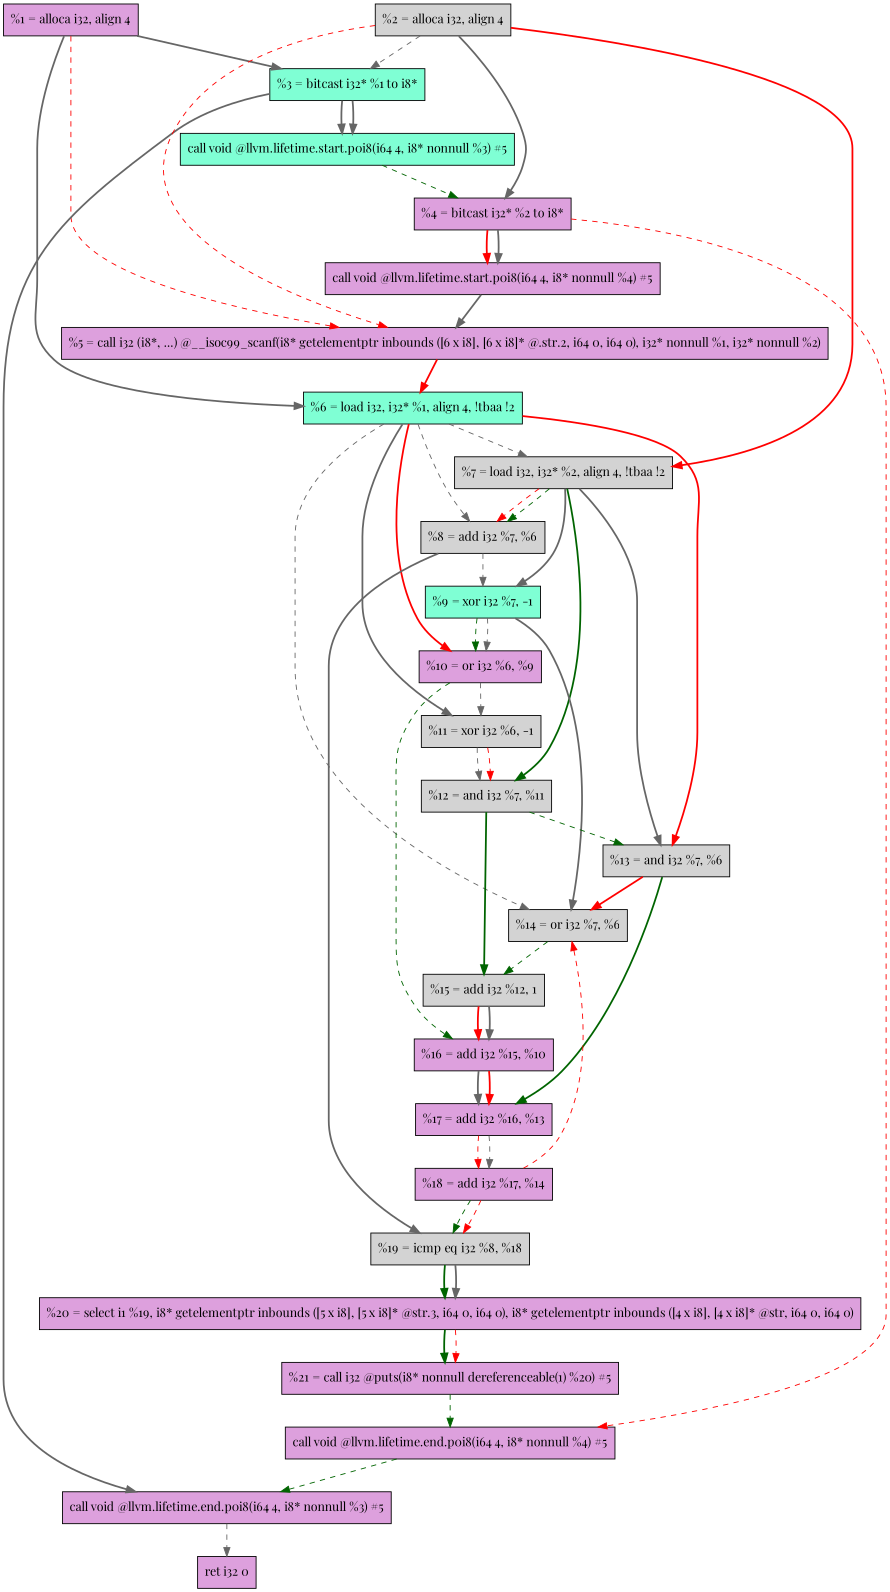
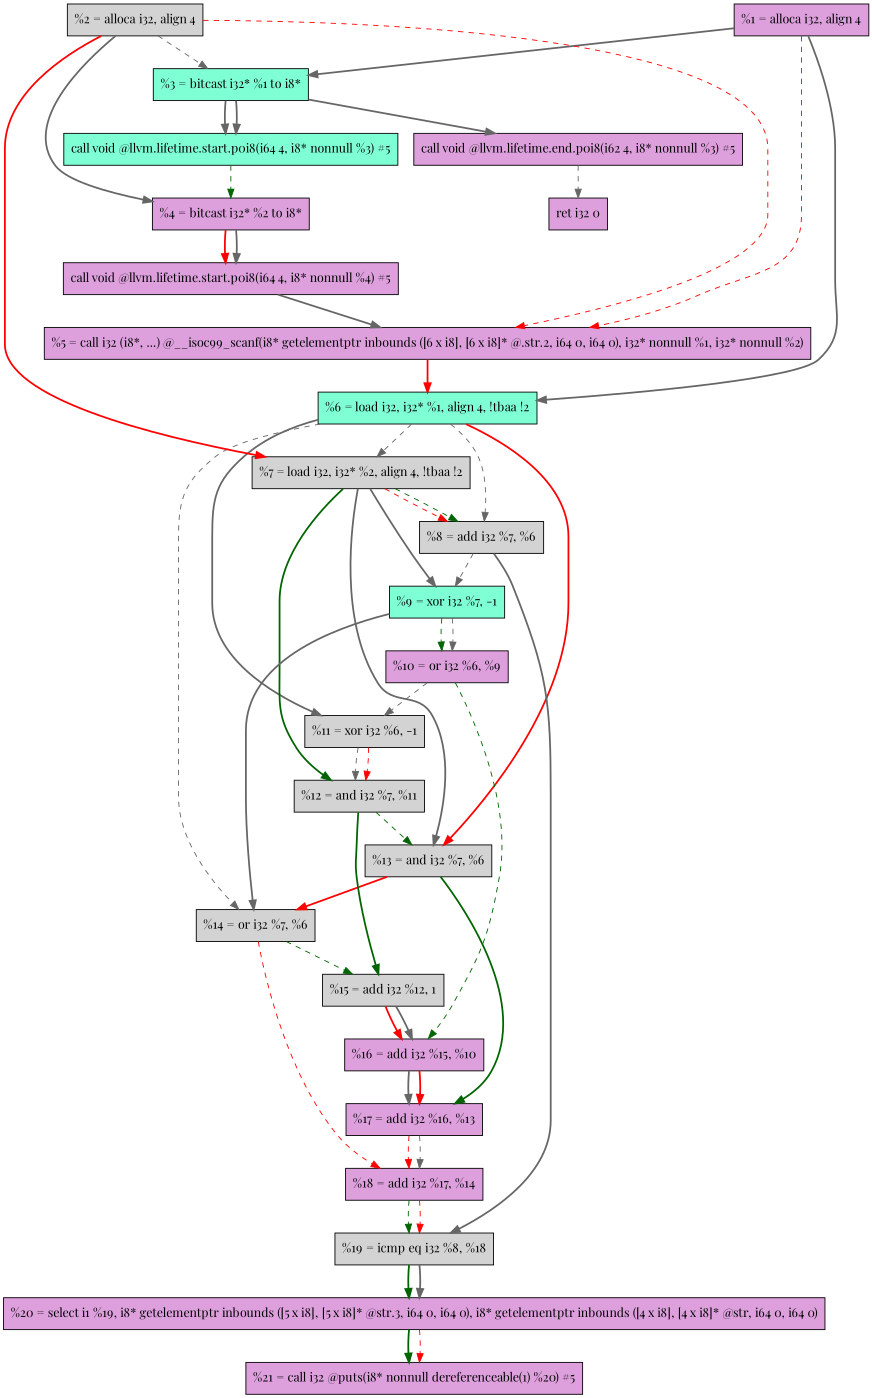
(397, 541) -> none
(581, 1069) -> (295, 1064)
(450, 1443) -> none
(227, 1508) -> (578, 149)
